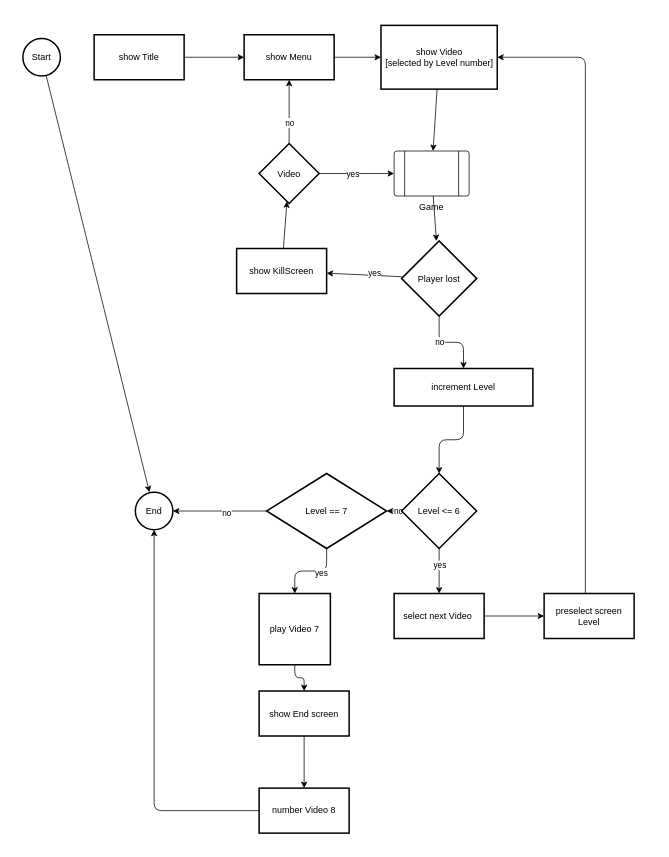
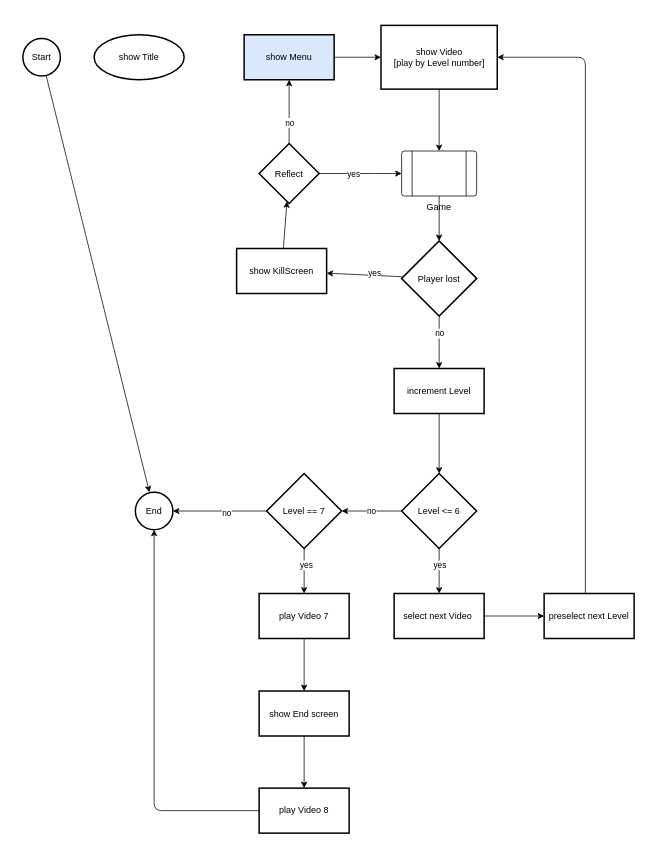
(139, 57) -> (139, 57)
(211, 57) -> none
(289, 57) -> (289, 57)
(440, 57) -> (440, 57)
(432, 173) -> (439, 173)
(289, 174) -> (289, 174)
(464, 387) -> (439, 391)
(327, 511) -> (304, 511)
(589, 616) -> (589, 616)
(295, 629) -> (304, 616)
(304, 810) -> (304, 810)
